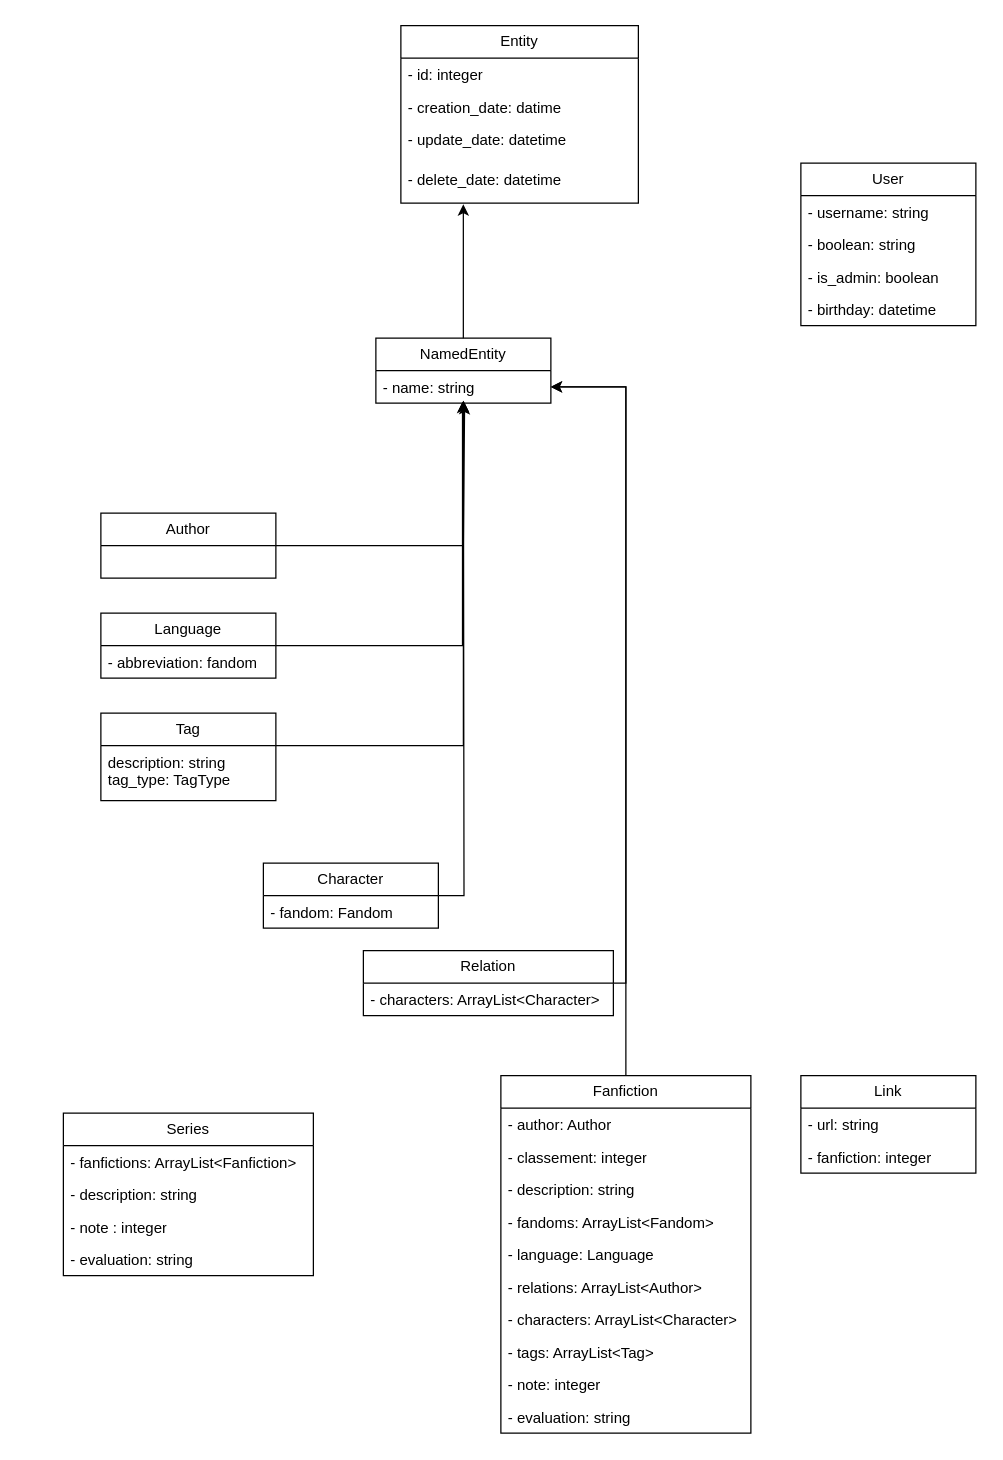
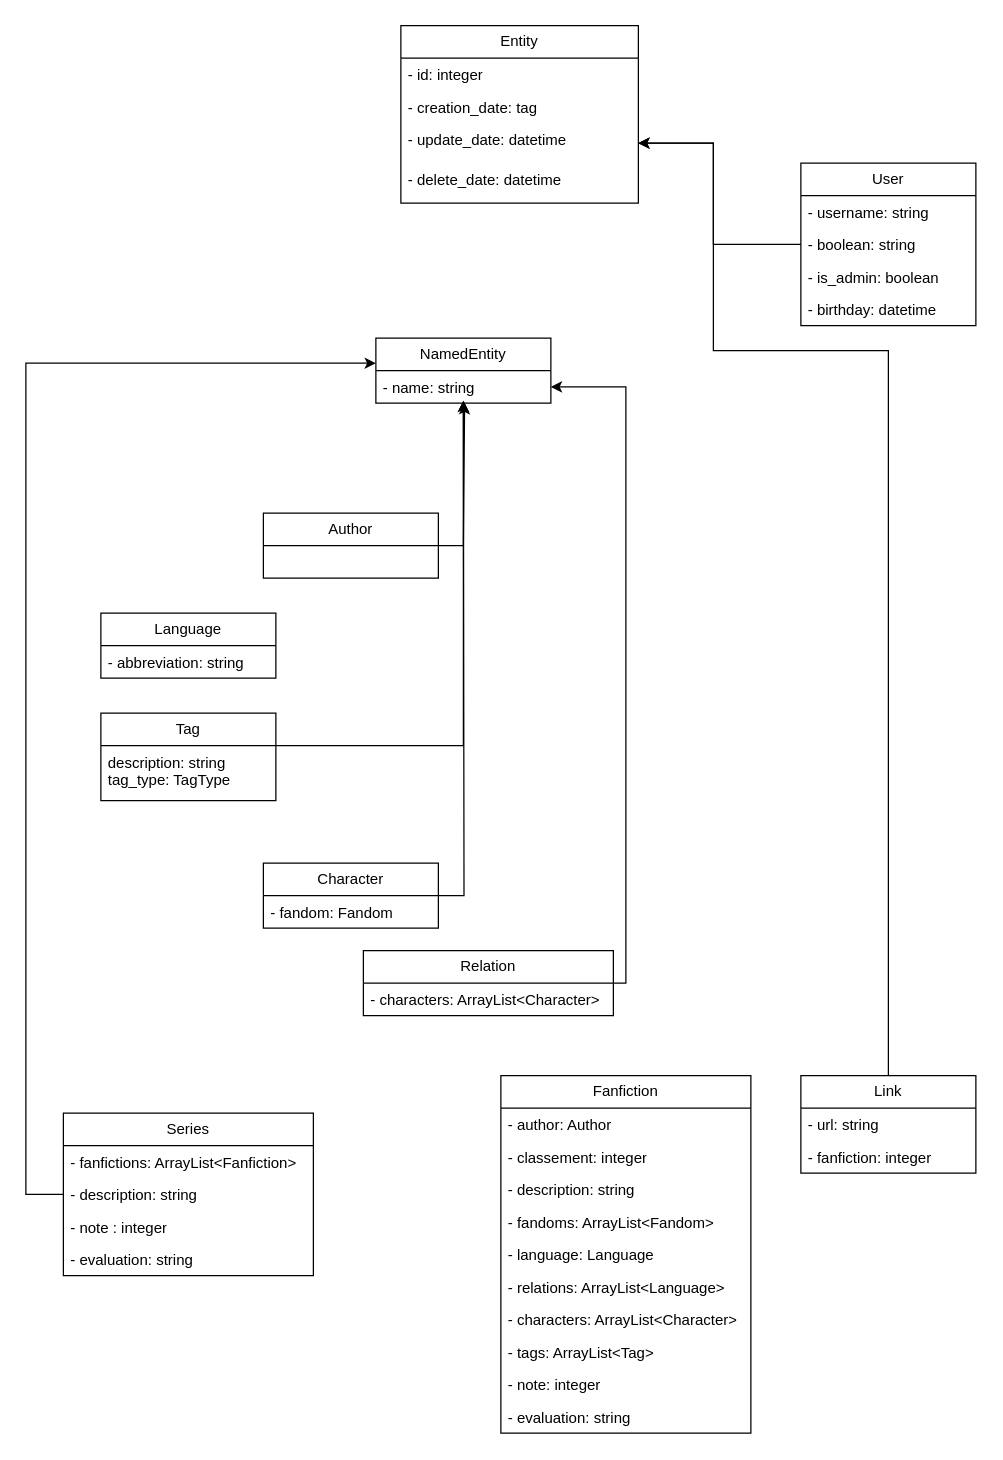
(495, 108) -> (484, 108)
none -> (758, 244)
(463, 275) -> none
(188, 546) -> (351, 546)
none -> (888, 573)
none -> (26, 626)
(368, 646) -> none
(189, 672) -> (189, 663)
(626, 1029) -> none
(622, 1288) -> (627, 1297)
